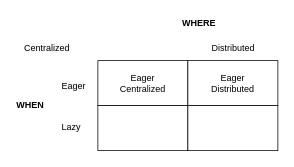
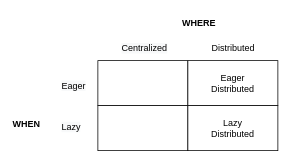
(57, 49) -> (154, 49)
(143, 83) -> none
(30, 105) -> (27, 124)
none -> (233, 128)
